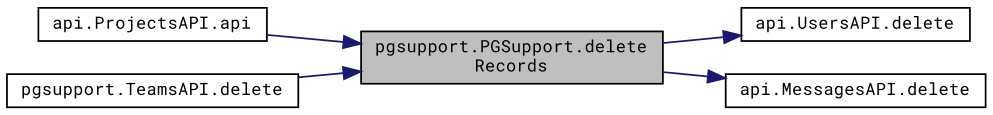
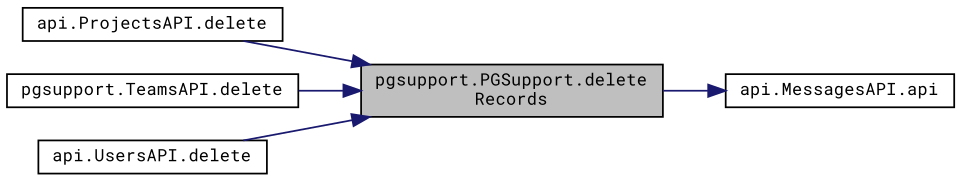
(153, 24) -> (153, 24)
(693, 40) -> (298, 130)
(856, 91) -> (840, 91)
